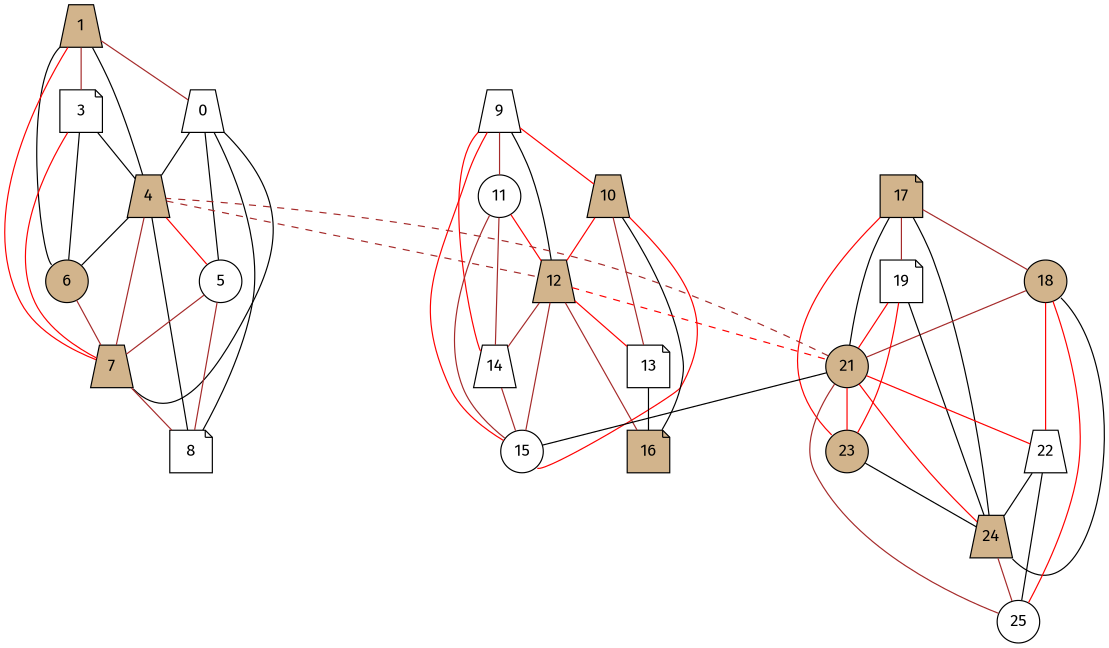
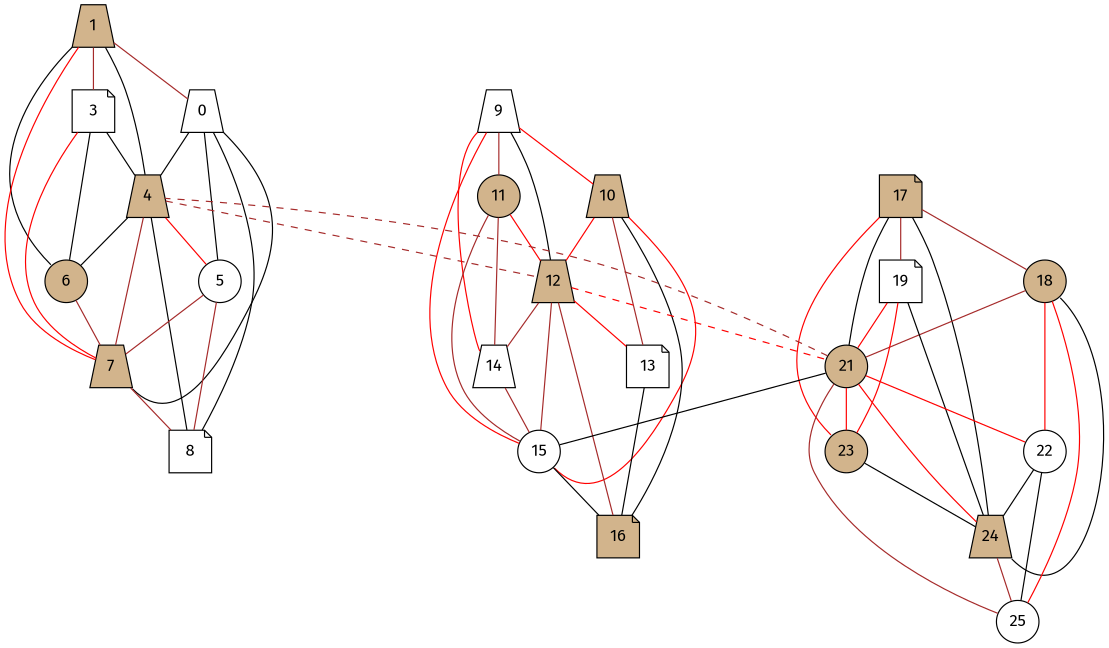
(500, 196) -> (499, 196)
(1046, 452) -> (1045, 452)
none -> (576, 491)
